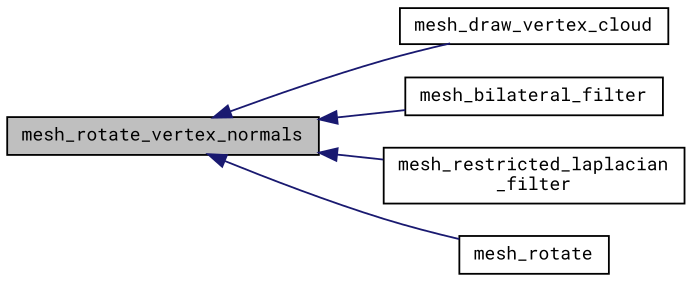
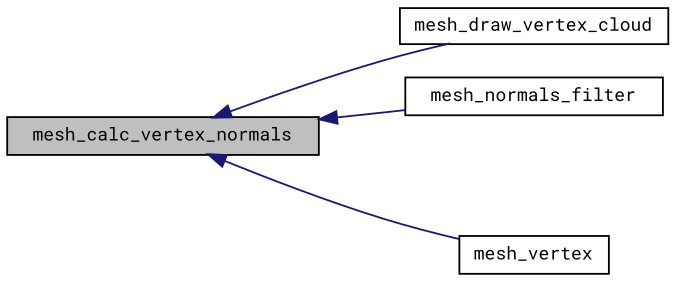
(534, 96) -> (534, 96)
(163, 136) -> (163, 136)
(534, 176) -> none
(534, 255) -> (534, 255)
